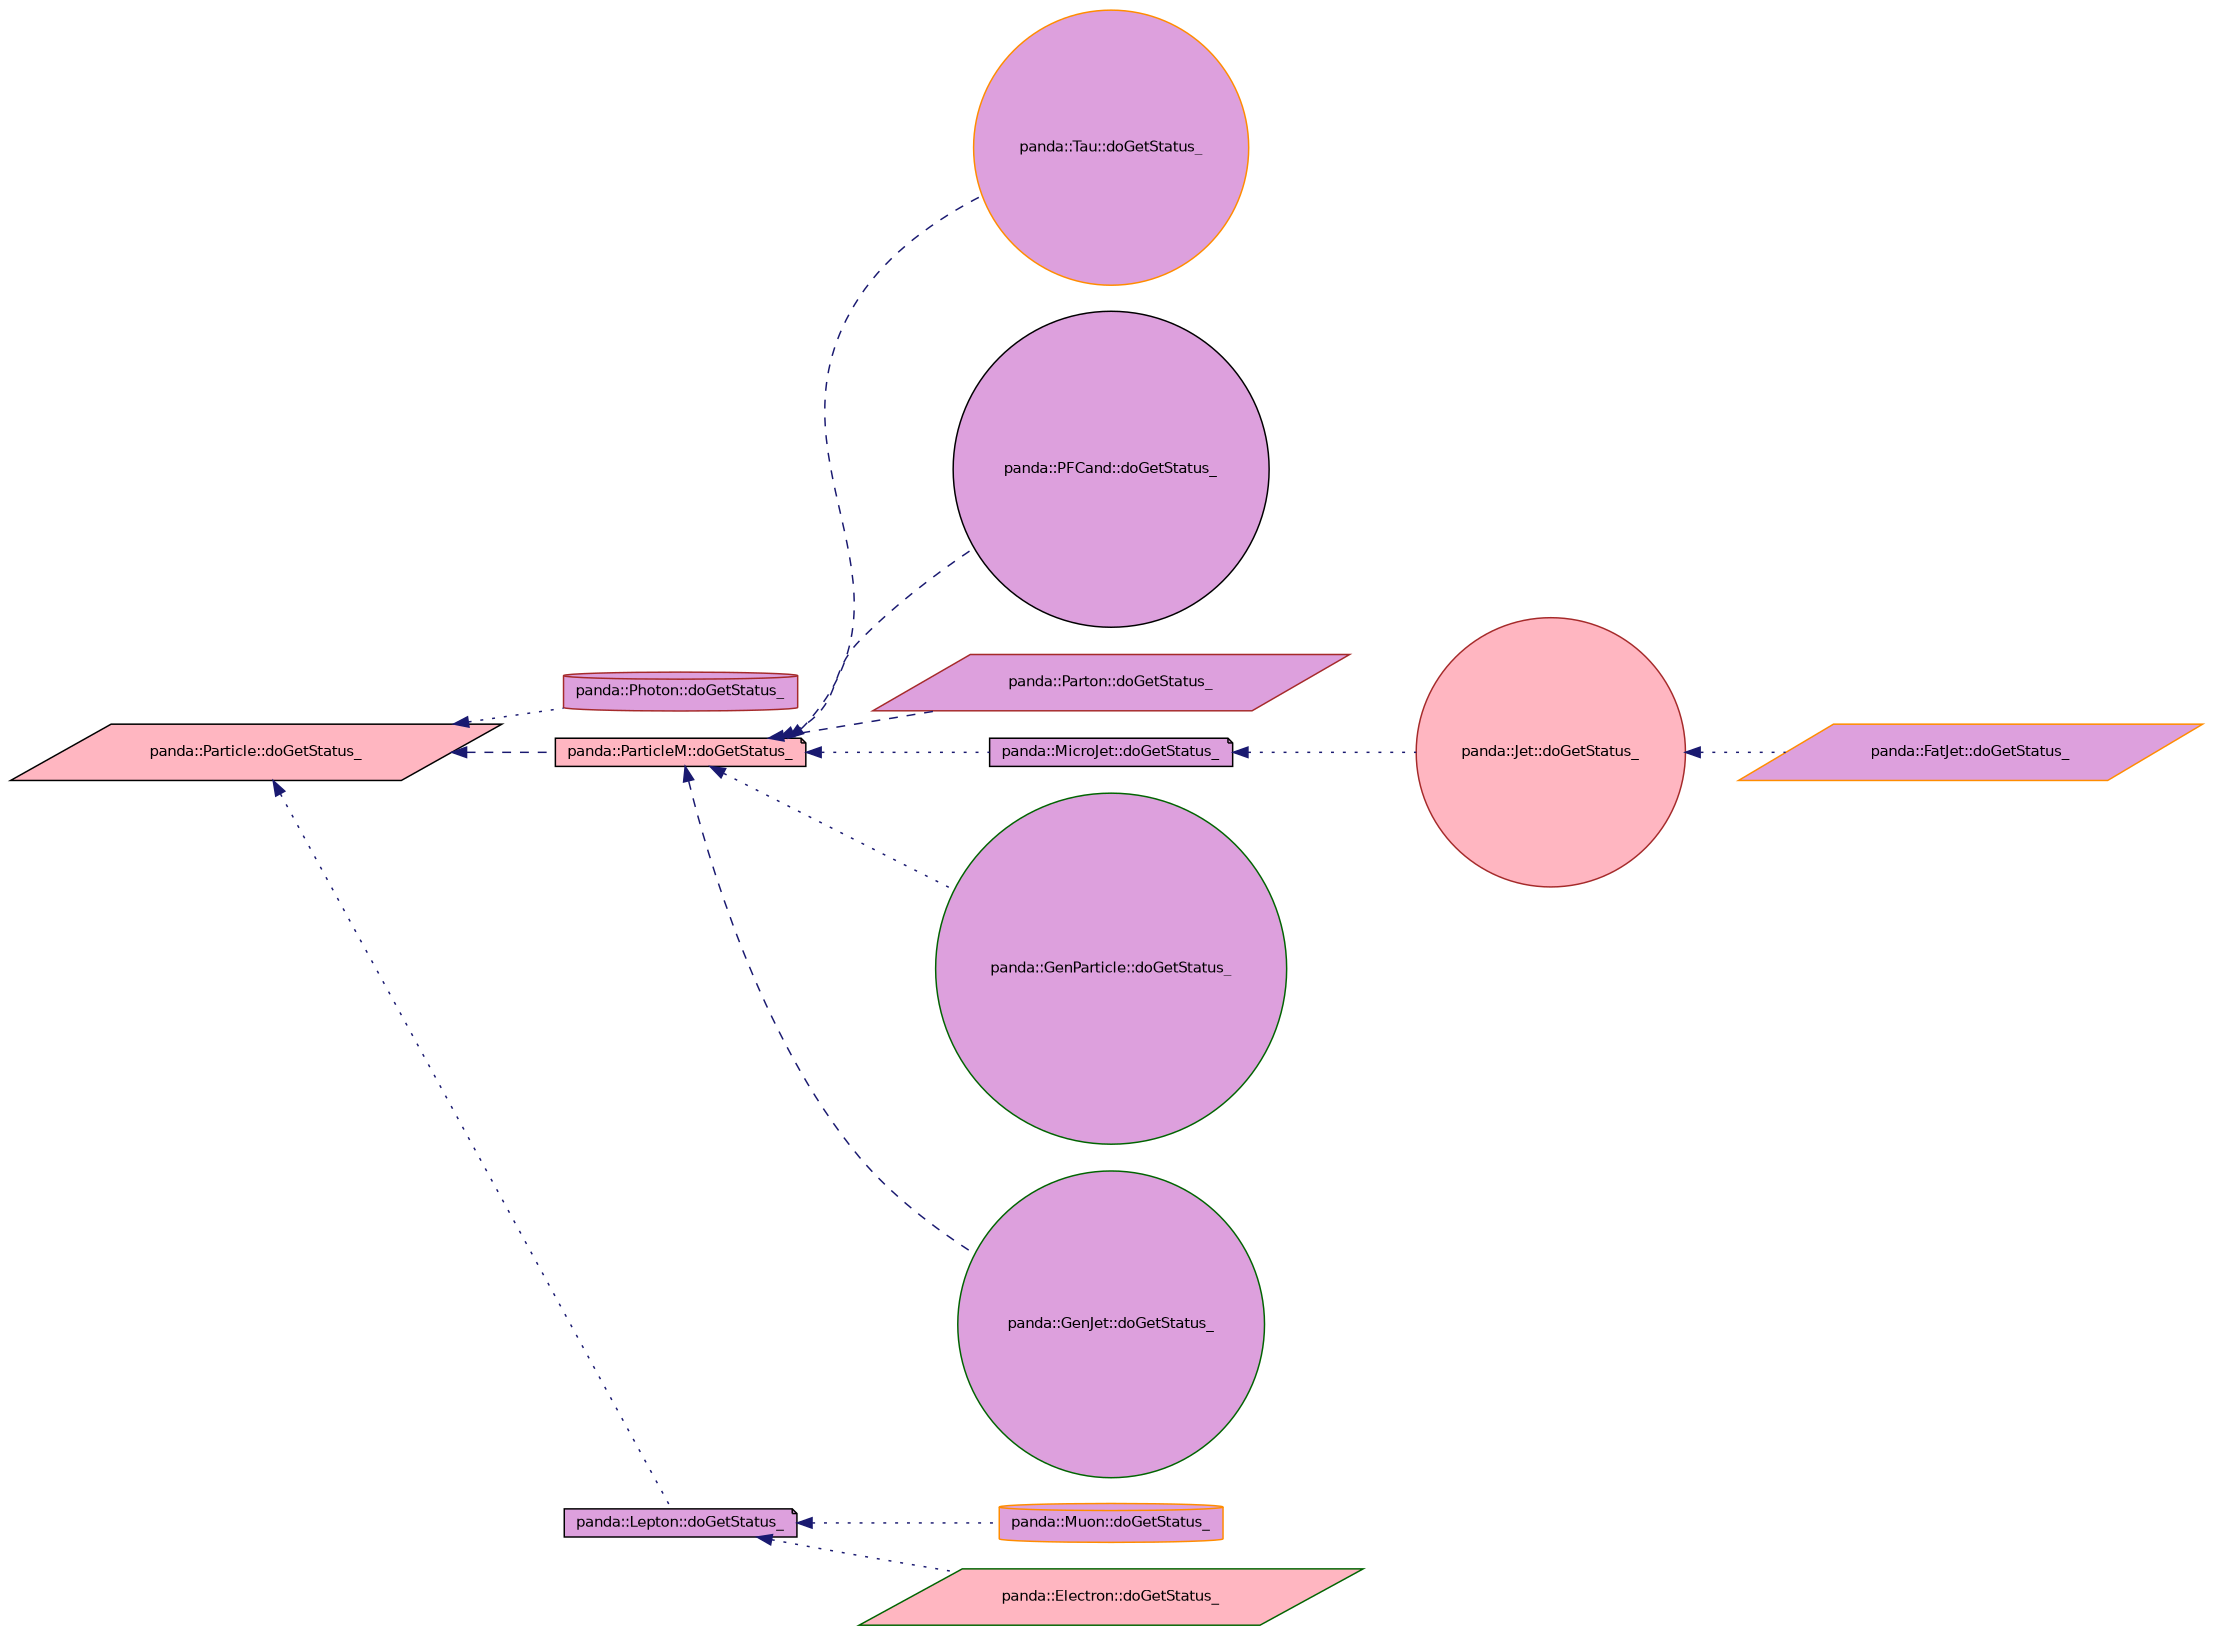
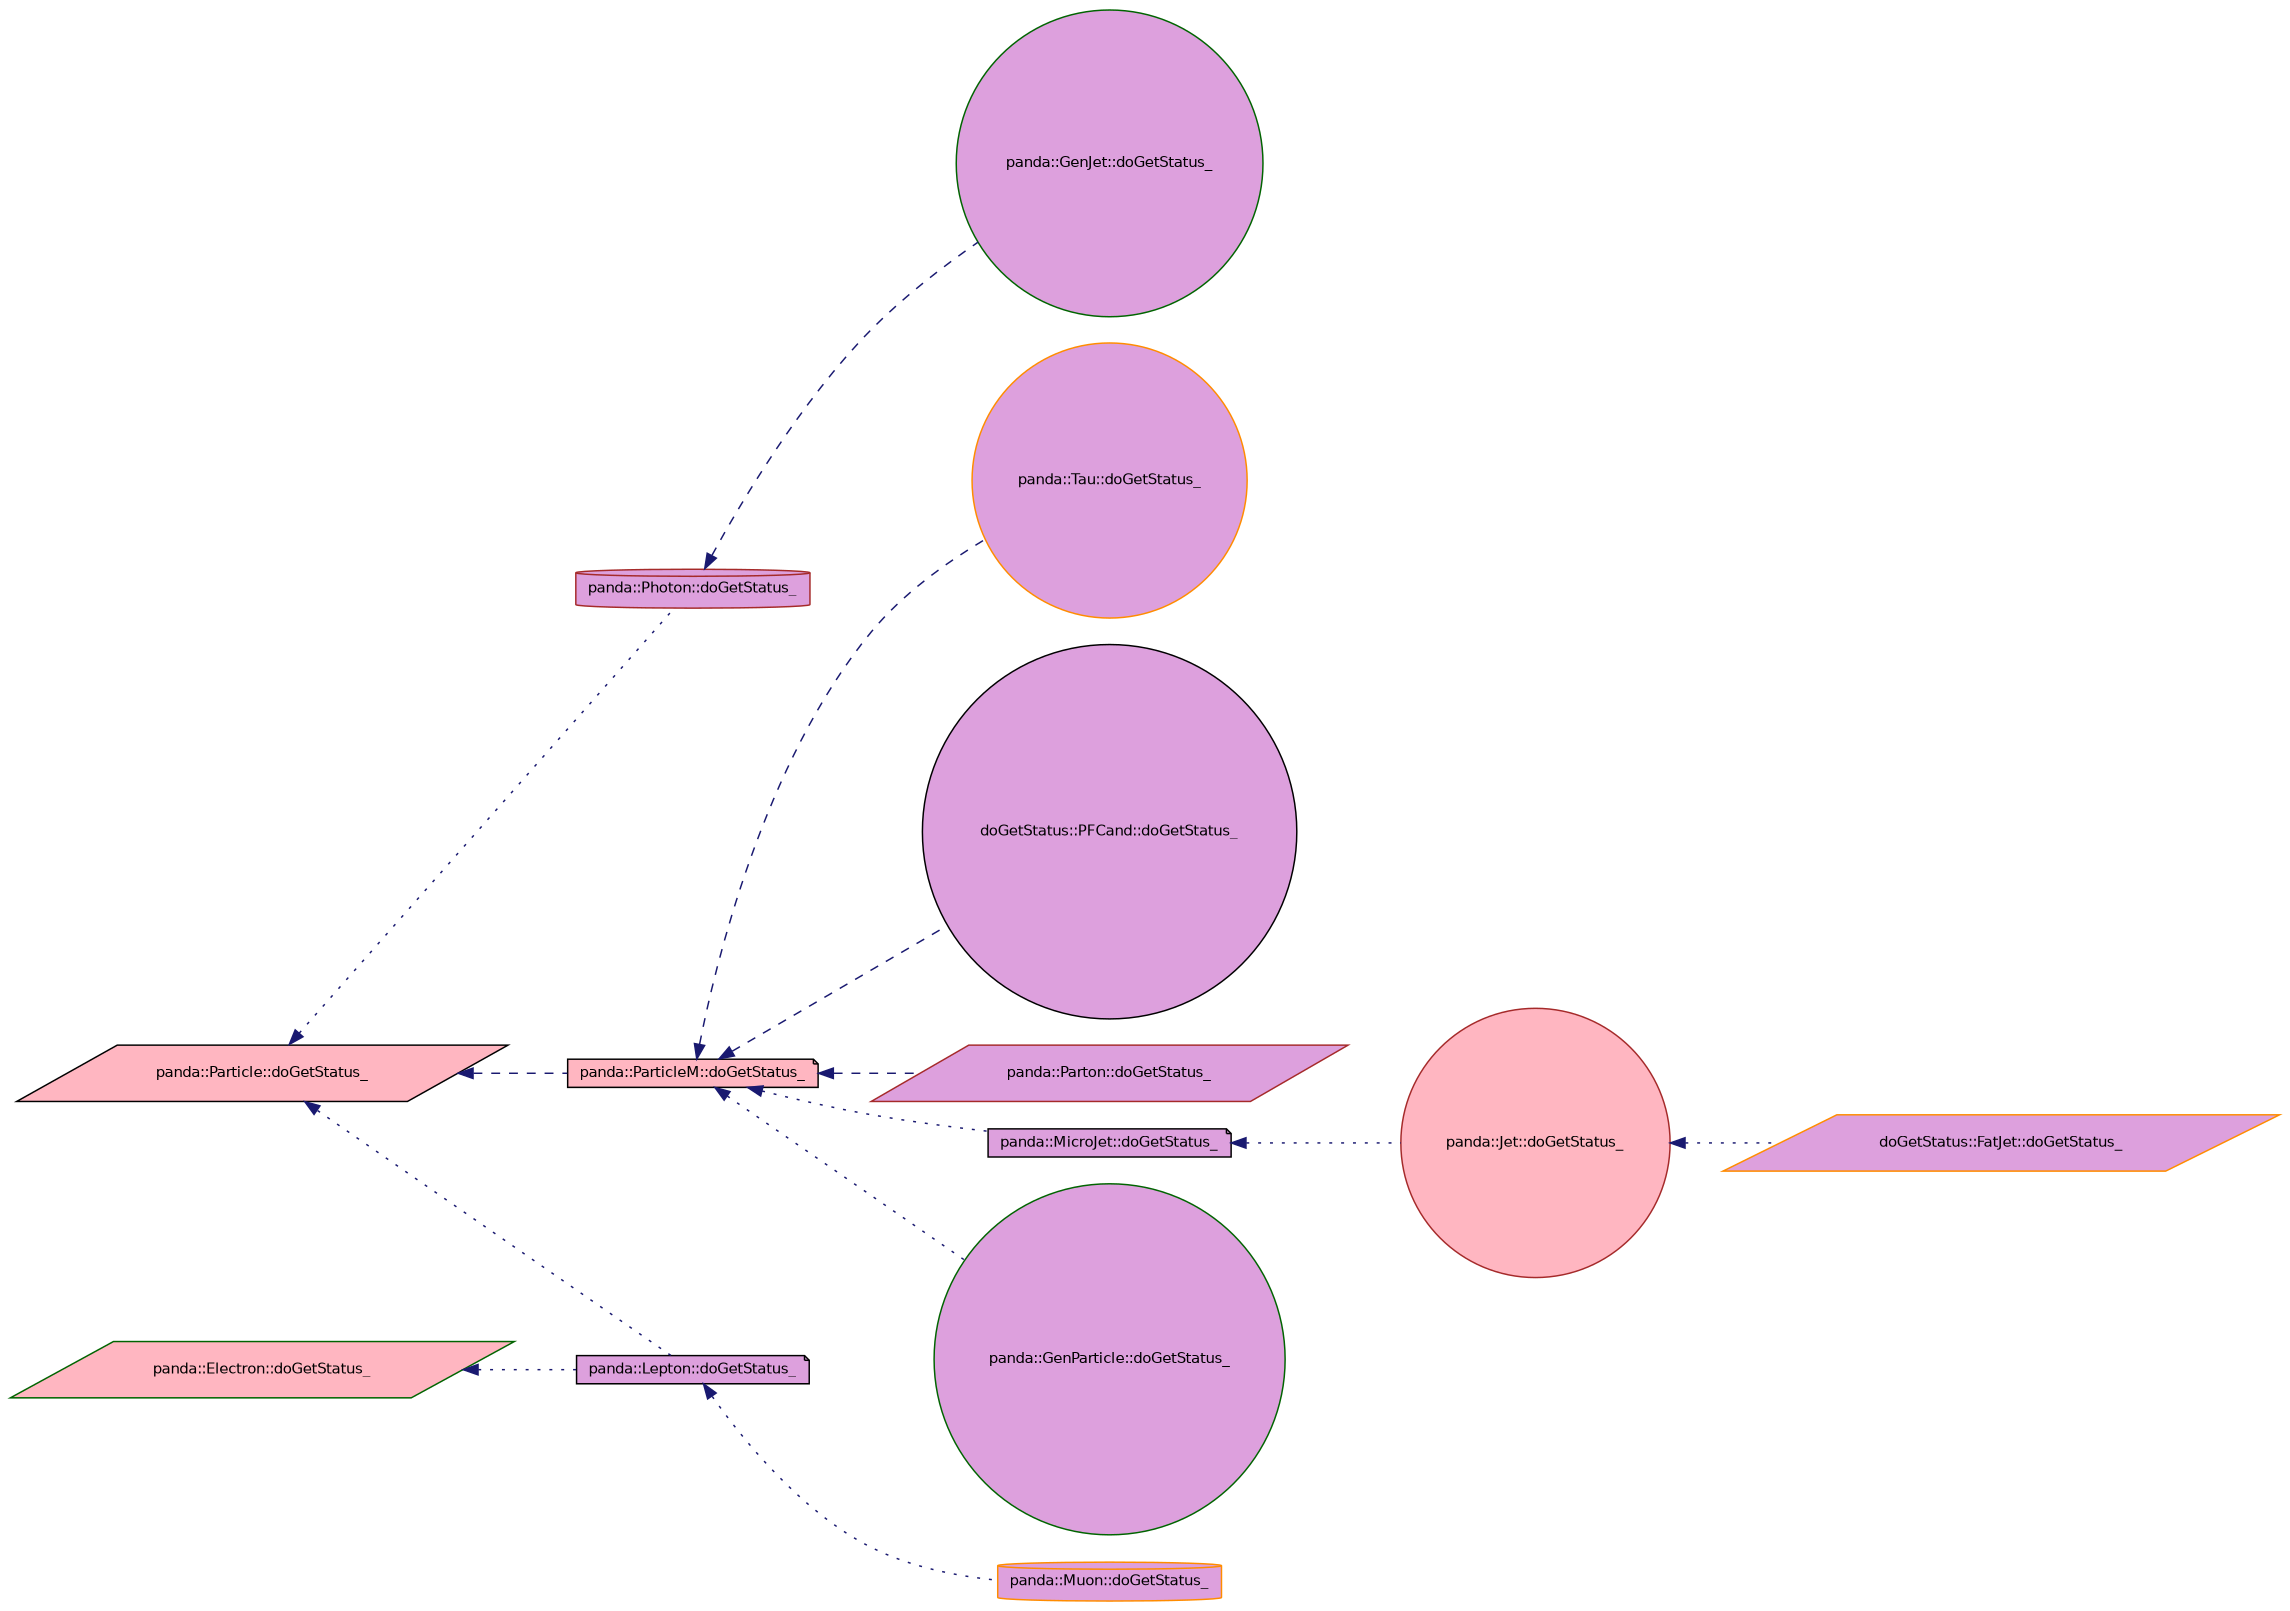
(1111, 469) -> (1110, 832)
(1971, 752) -> (2001, 1143)
(787, 1047) -> (825, 382)
(864, 1556) -> (527, 1370)
